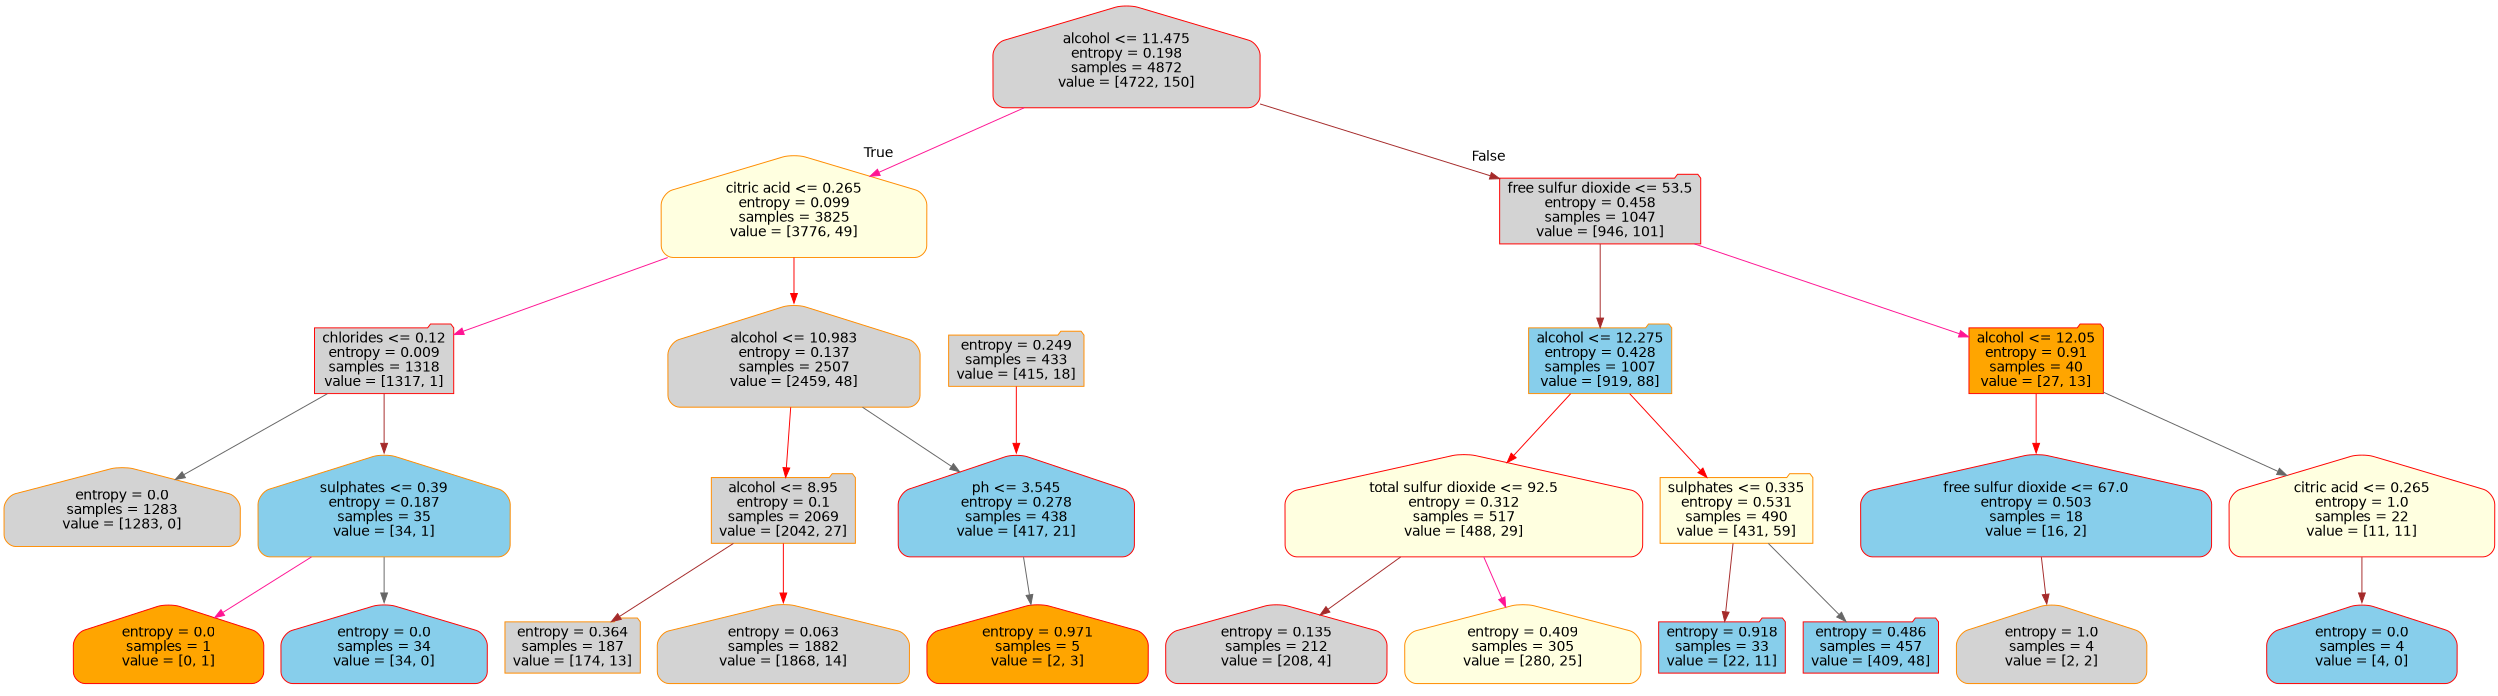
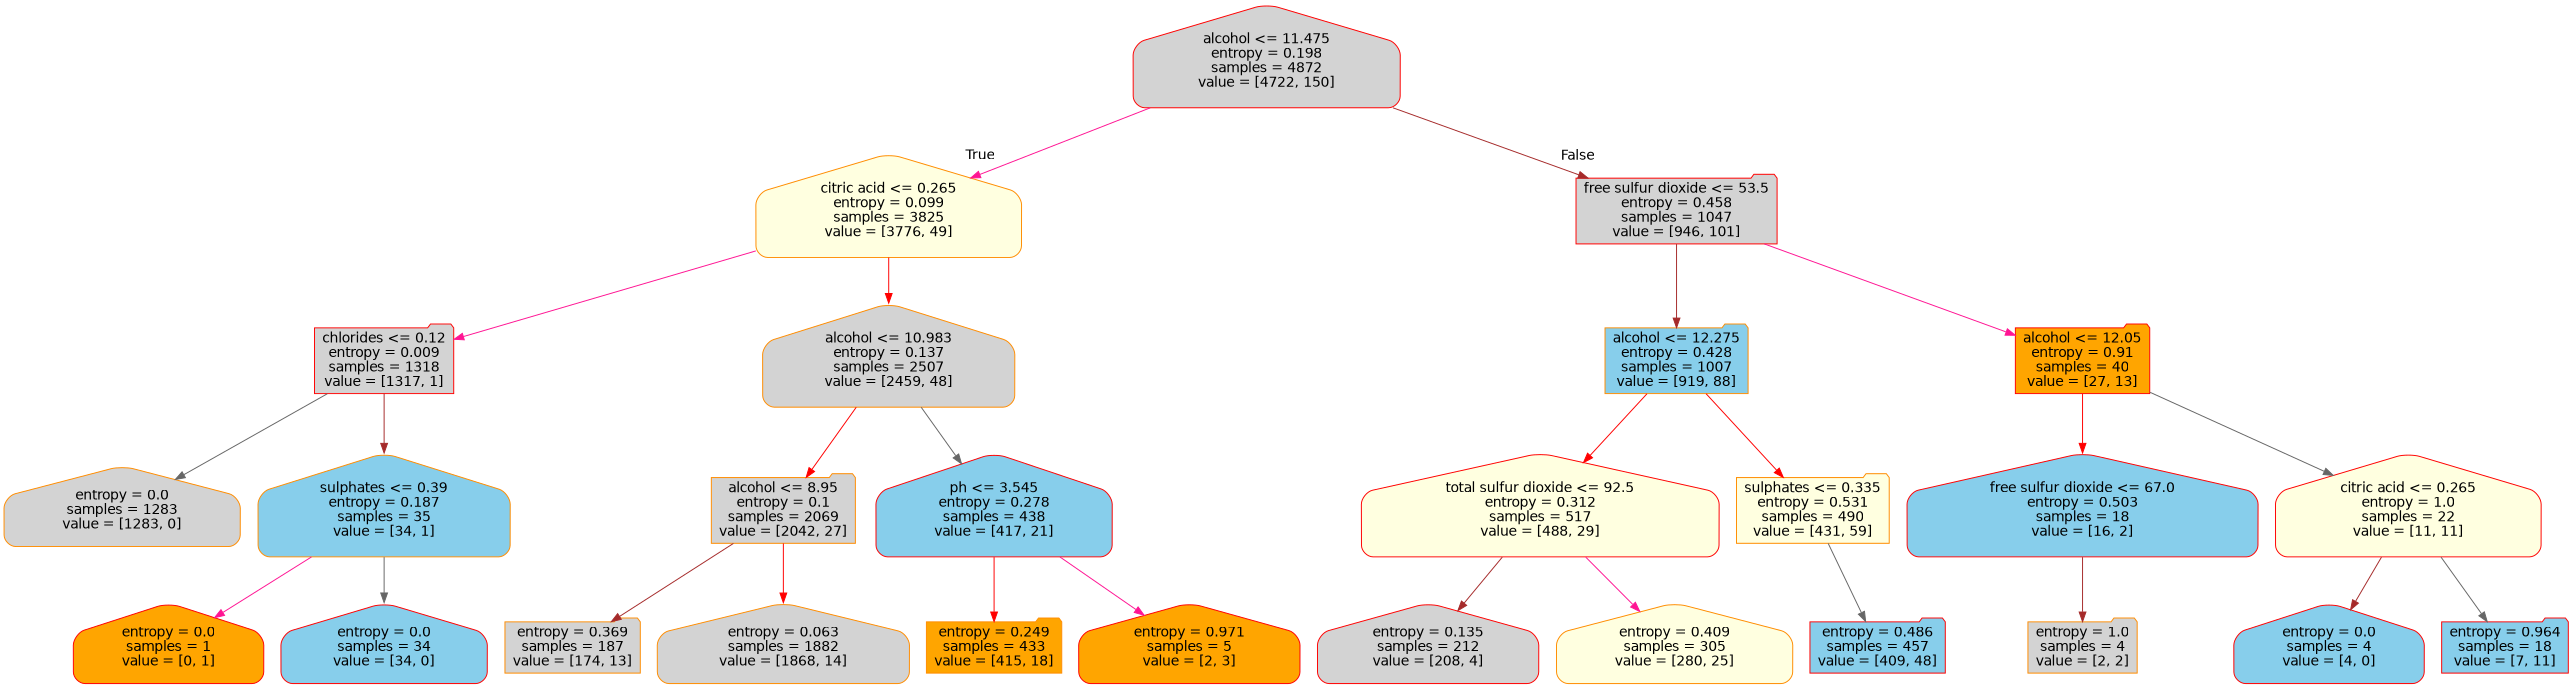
(1016, 361) -> (994, 647)
(1016, 415) -> (994, 584)
(1026, 576) -> (1098, 583)
(573, 647) -> (573, 647)
(1722, 647) -> none
(2052, 647) -> (2083, 647)
none -> (2505, 647)
